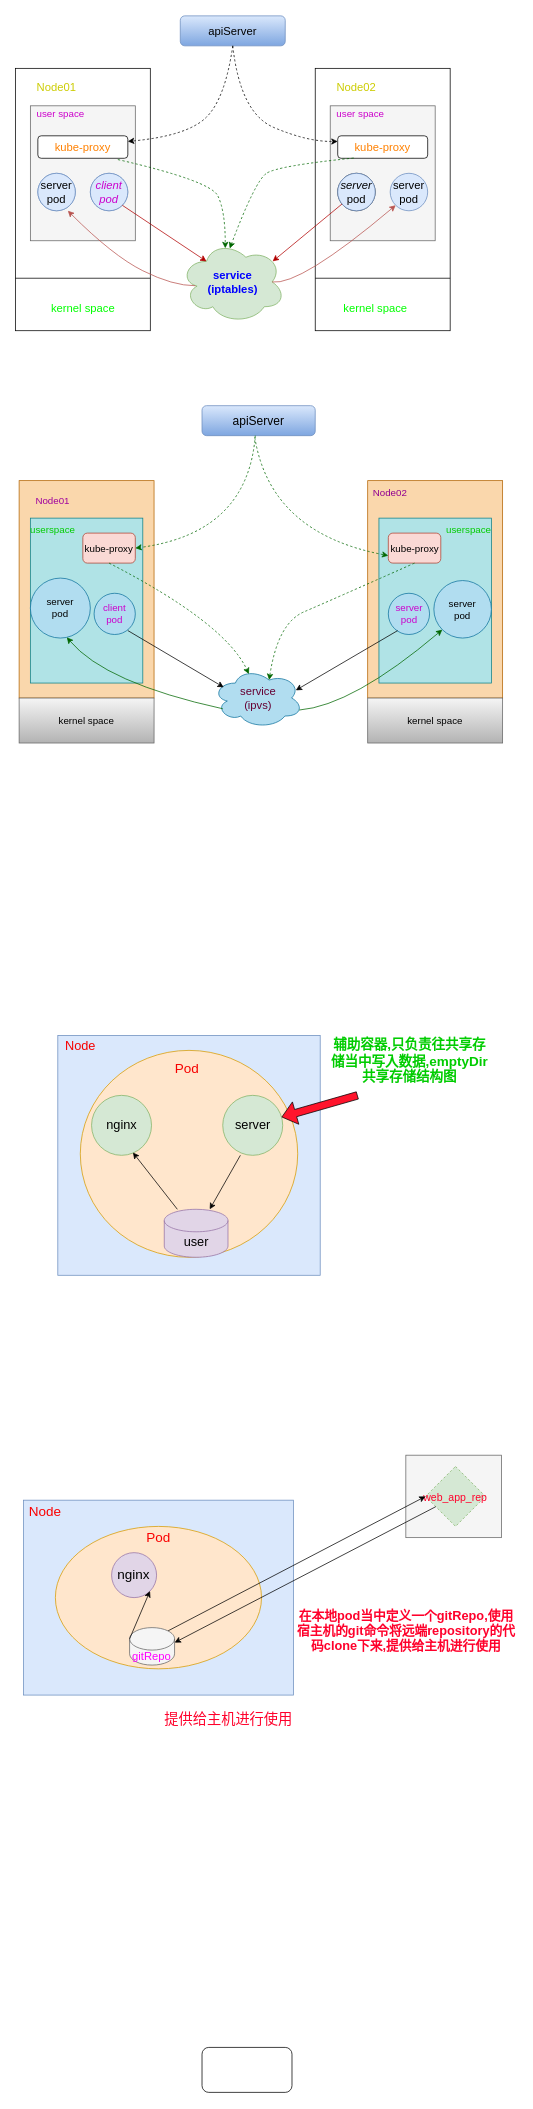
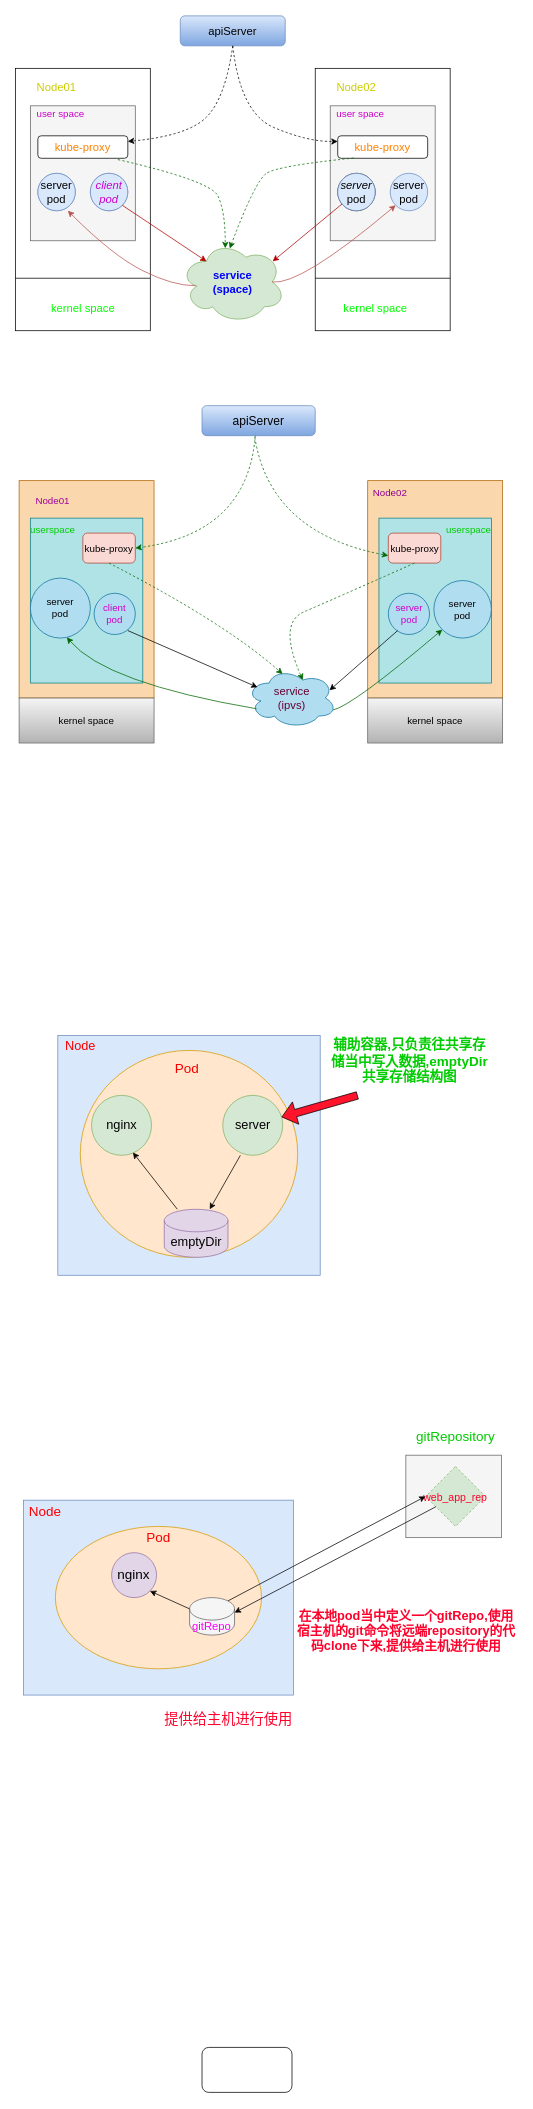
(233, 282) -> (233, 282)
(258, 698) -> (292, 698)
(197, 1243) -> (197, 1243)
none -> (456, 1437)
(152, 1647) -> (212, 1617)
